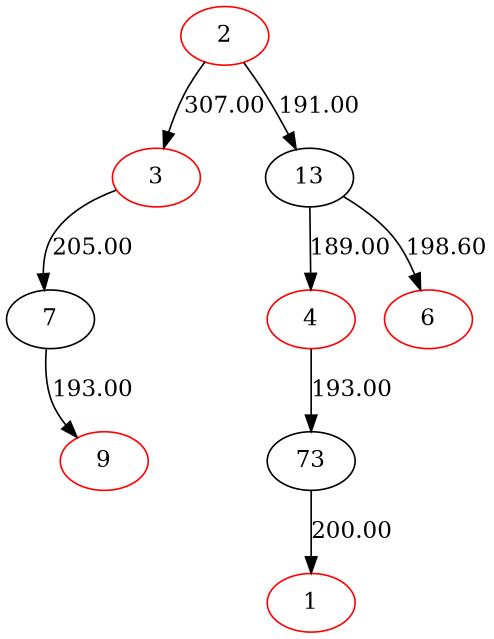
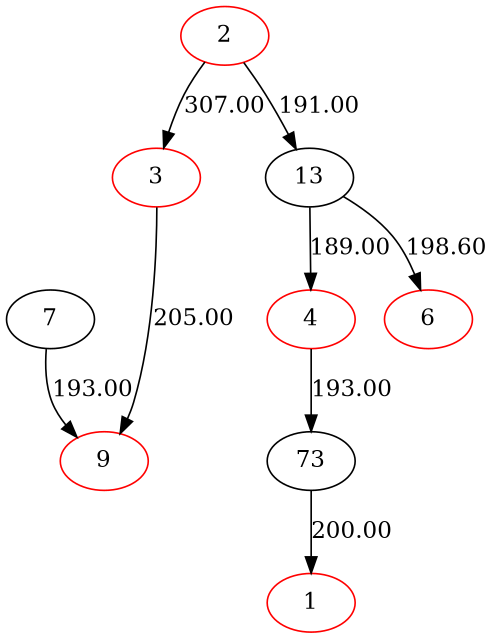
(65, 220) -> (151, 314)
